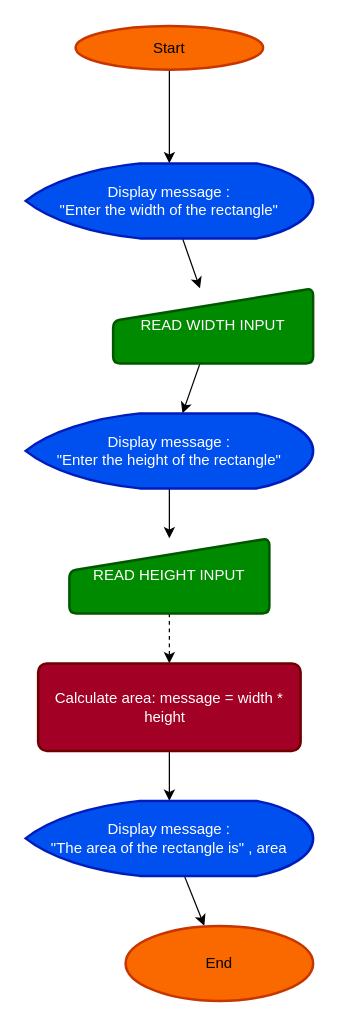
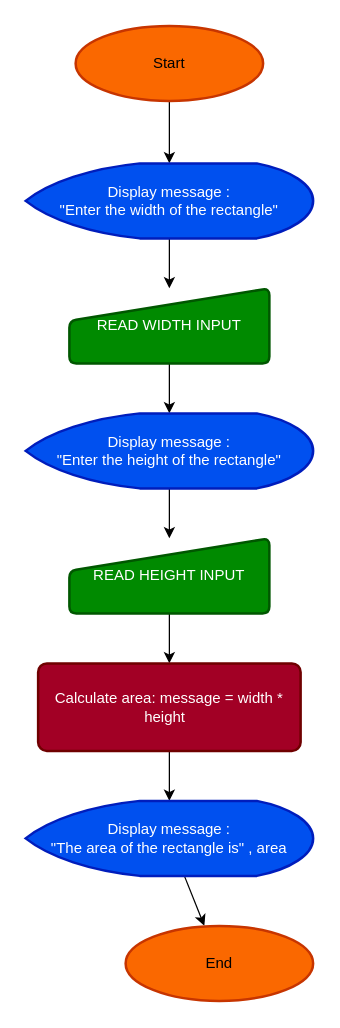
(169, 48) -> (169, 63)
(213, 326) -> (169, 326)
(169, 633) -> (169, 633)
